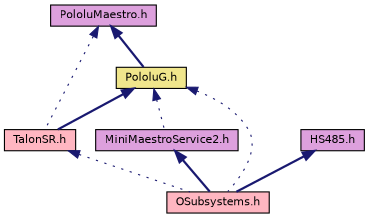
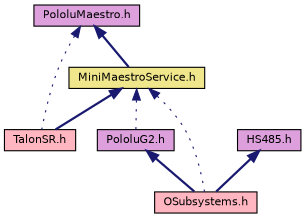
(151, 78) -> (137, 78)
(167, 140) -> (136, 140)
(135, 173) -> none
